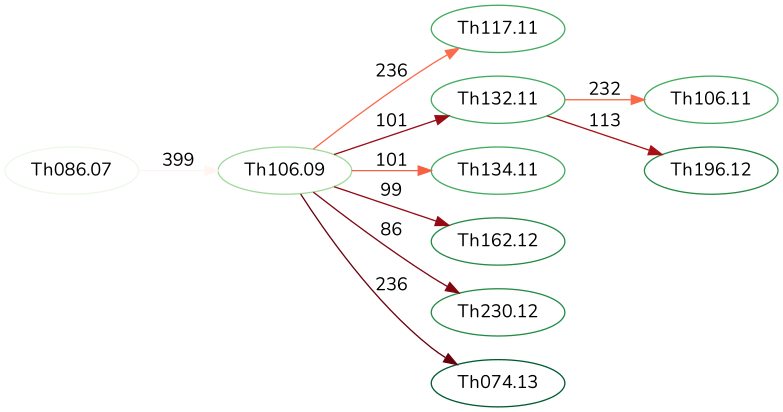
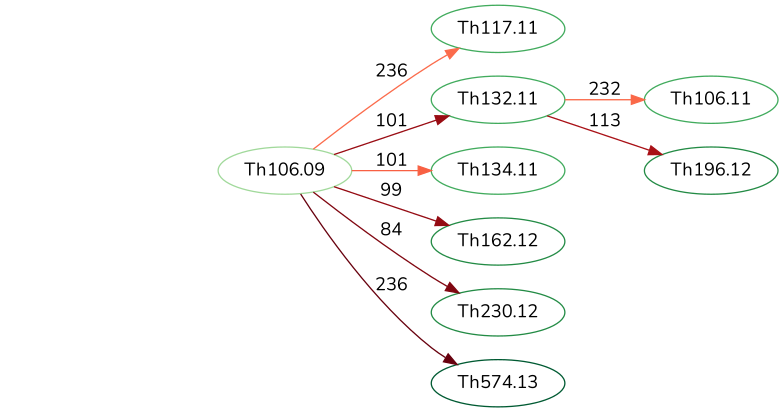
(72, 171) -> none
(391, 230) -> (391, 230)
(498, 383) -> (498, 383)
